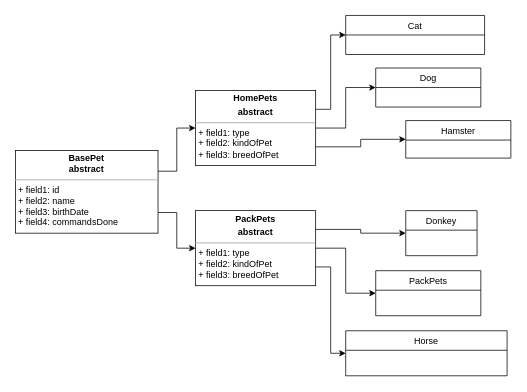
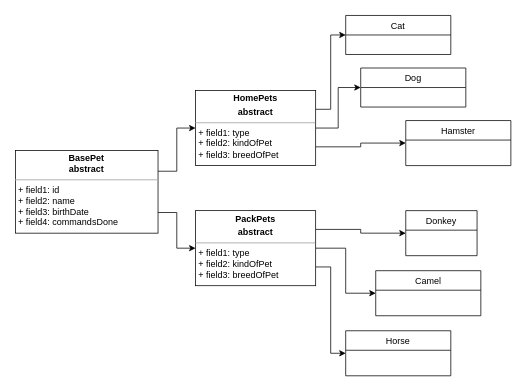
(415, 35) -> (398, 35)
(428, 87) -> (413, 87)
(458, 139) -> (458, 143)
(428, 281) -> (428, 281)
(426, 353) -> (398, 353)
